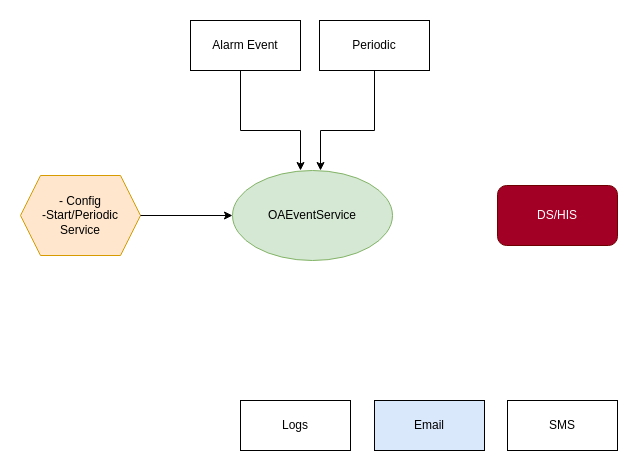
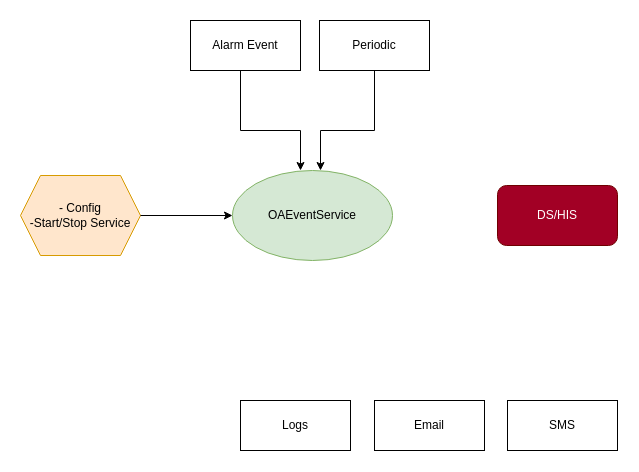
(81, 216) -> (81, 216)
(430, 426) -> (430, 426)
